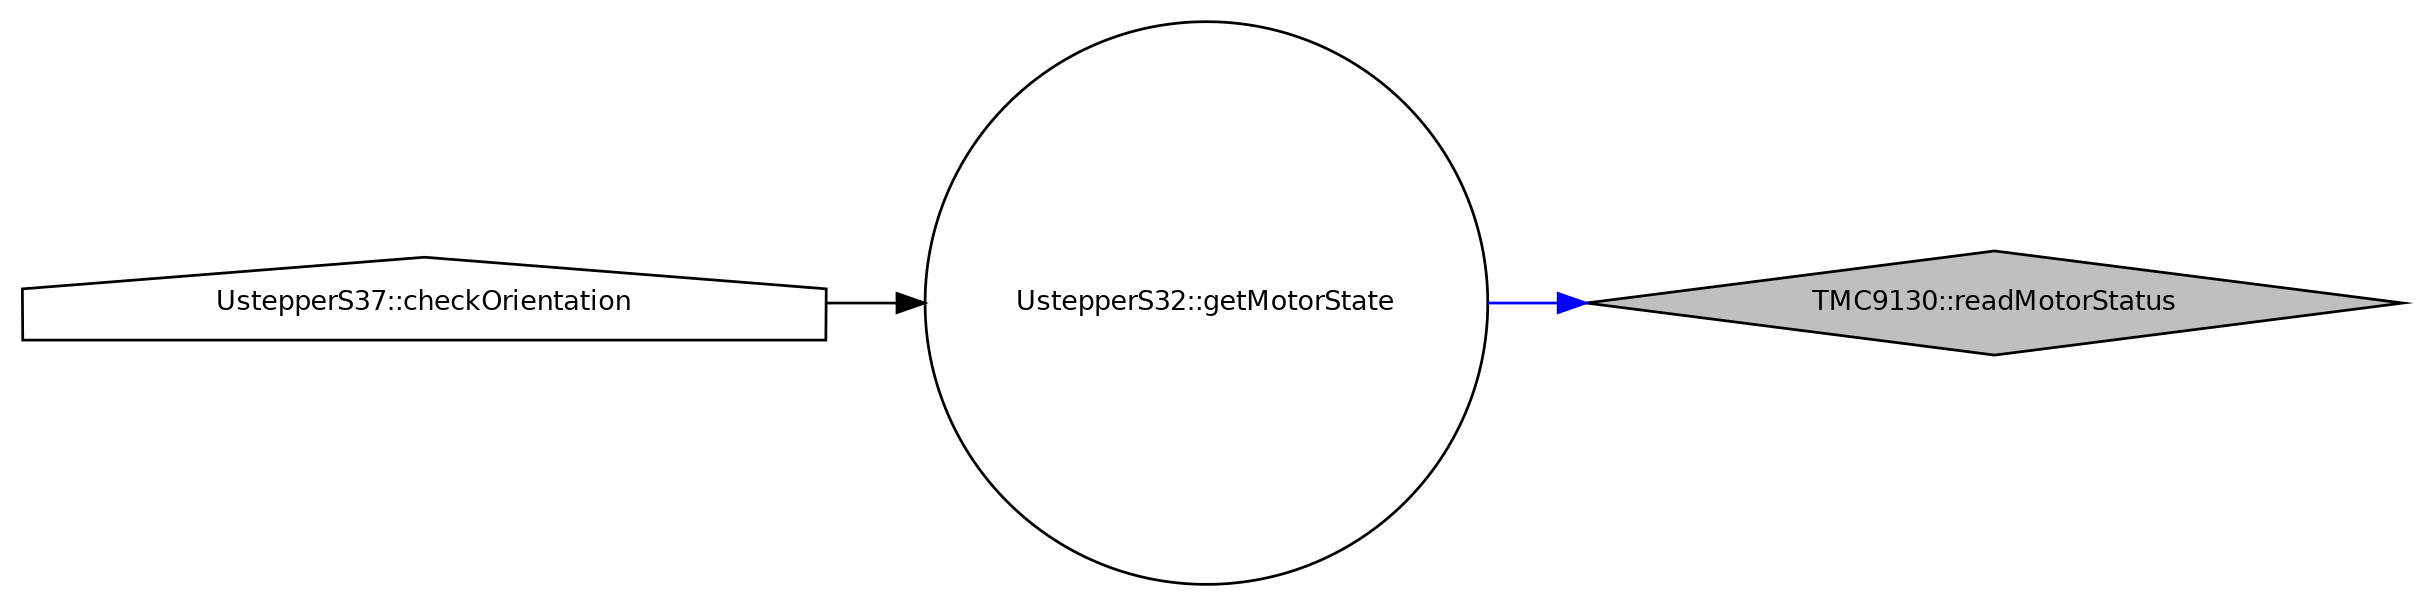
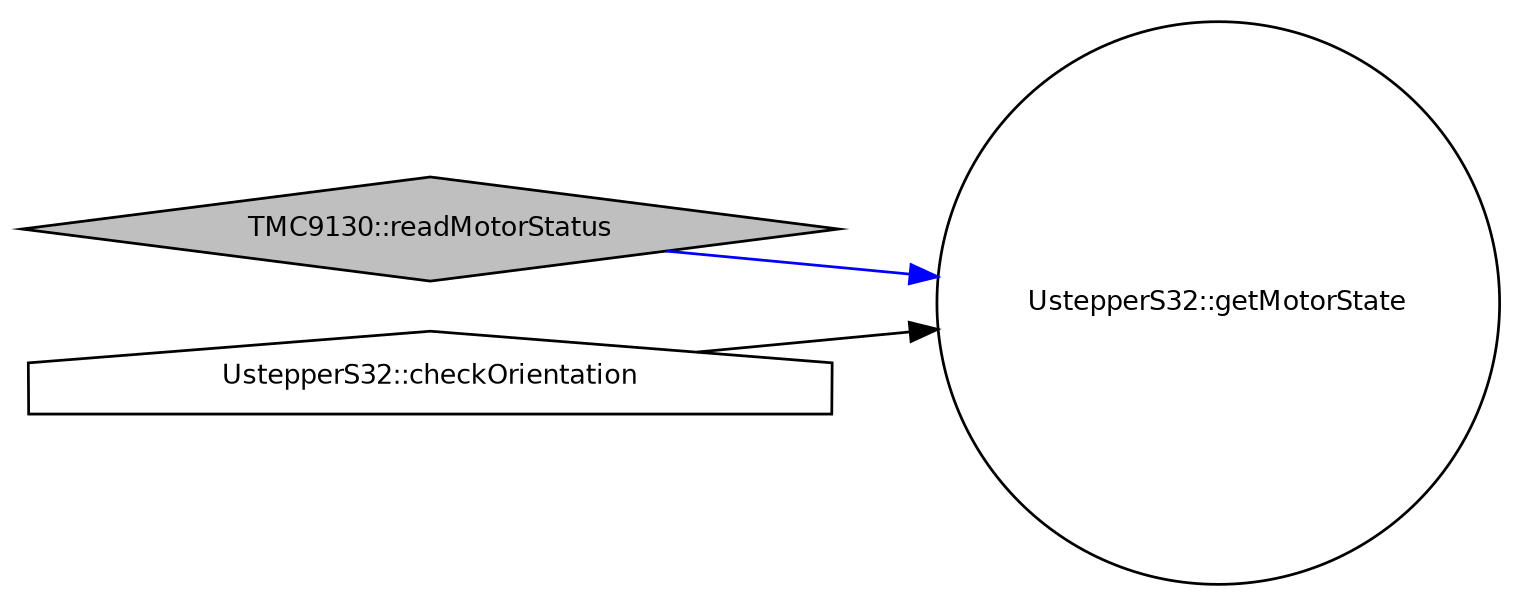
(424, 303) -> (430, 377)
(1523, 303) -> (788, 263)
